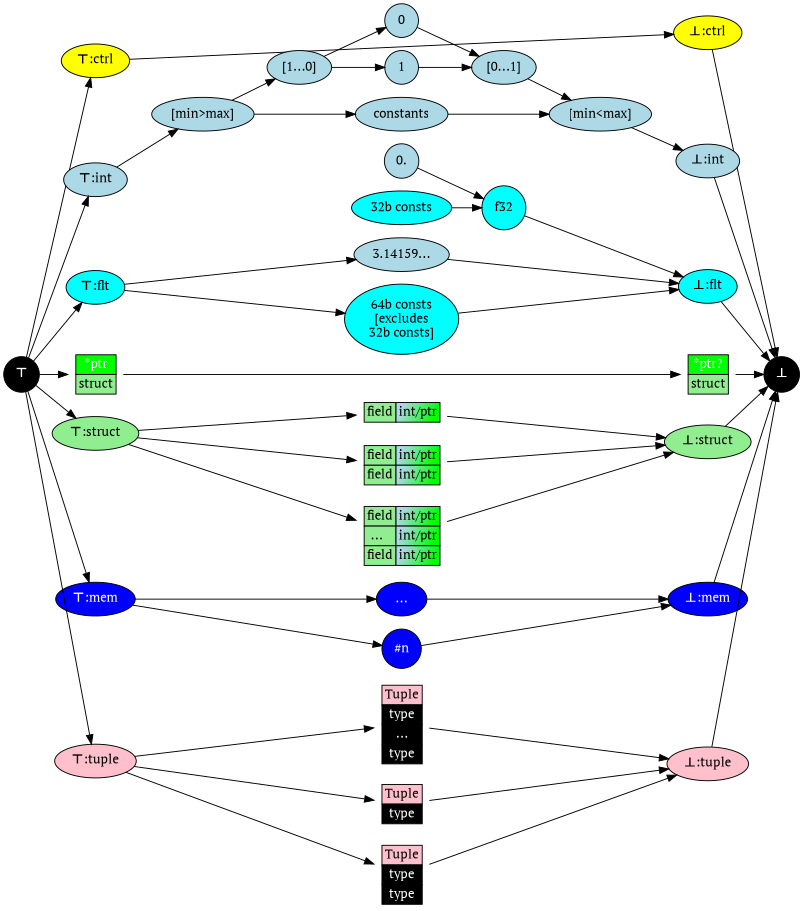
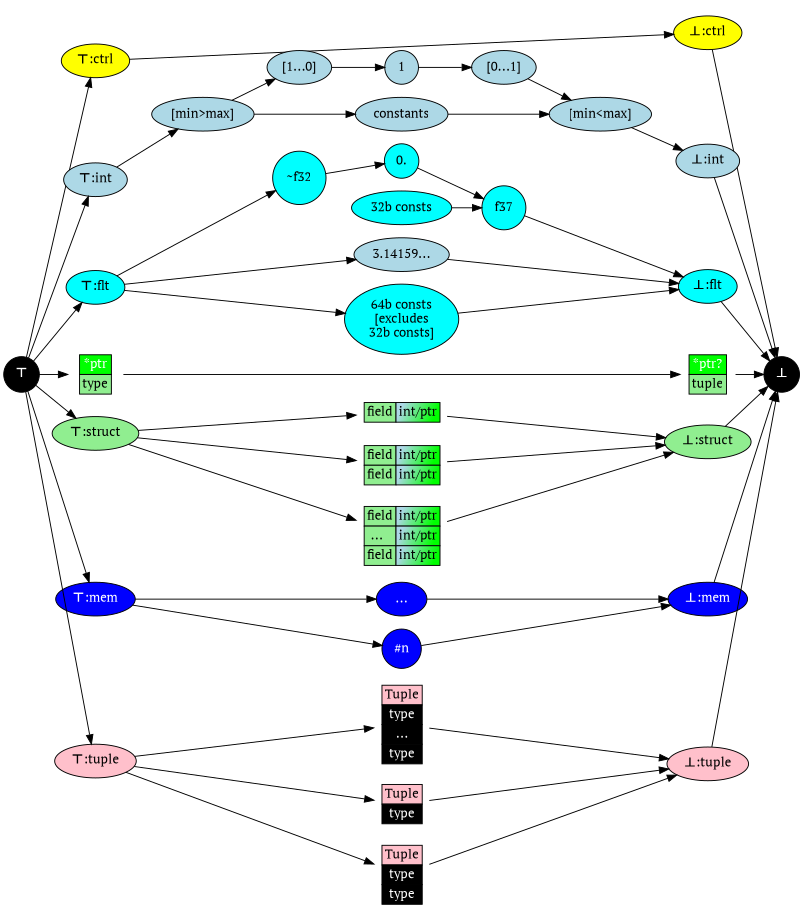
(402, 21) -> none
(402, 161) -> (402, 161)
none -> (299, 178)
(504, 208) -> (504, 208)
(96, 384) -> (95, 384)
(708, 384) -> (708, 384)
